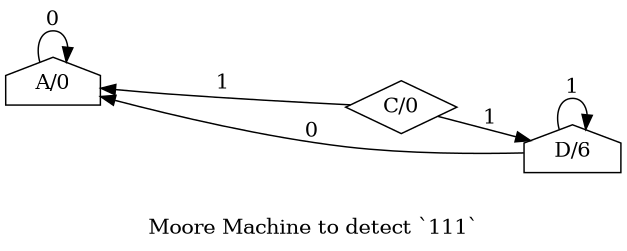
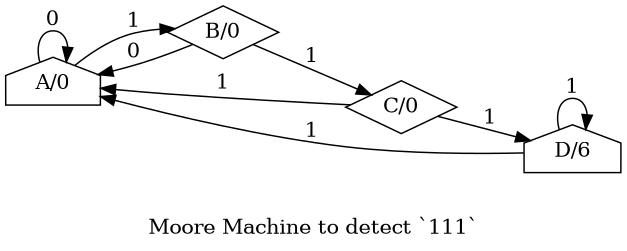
none -> (223, 32)
(312, 131) -> (312, 131)
